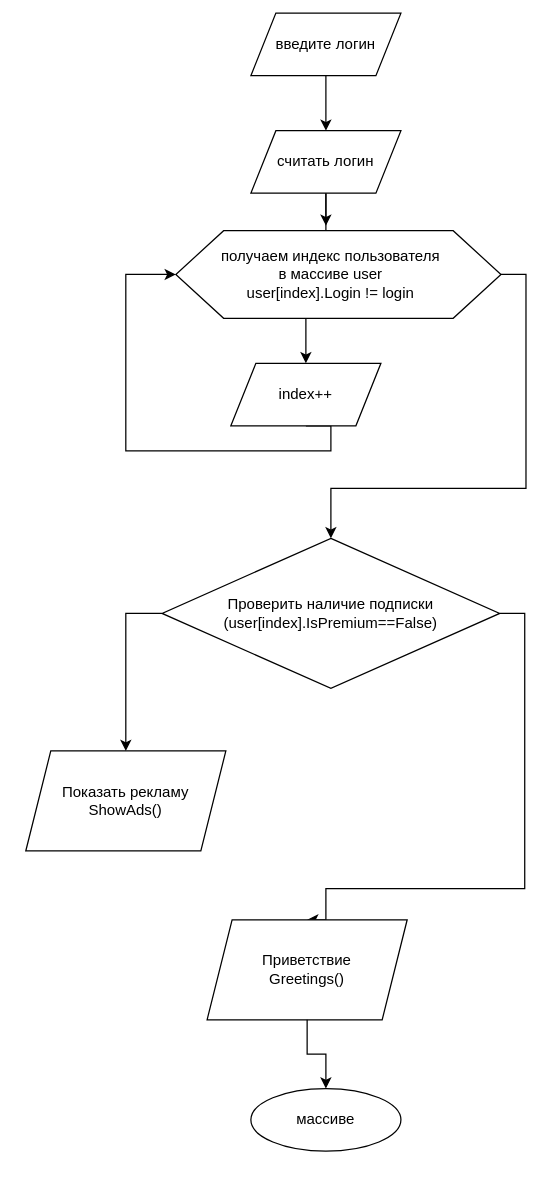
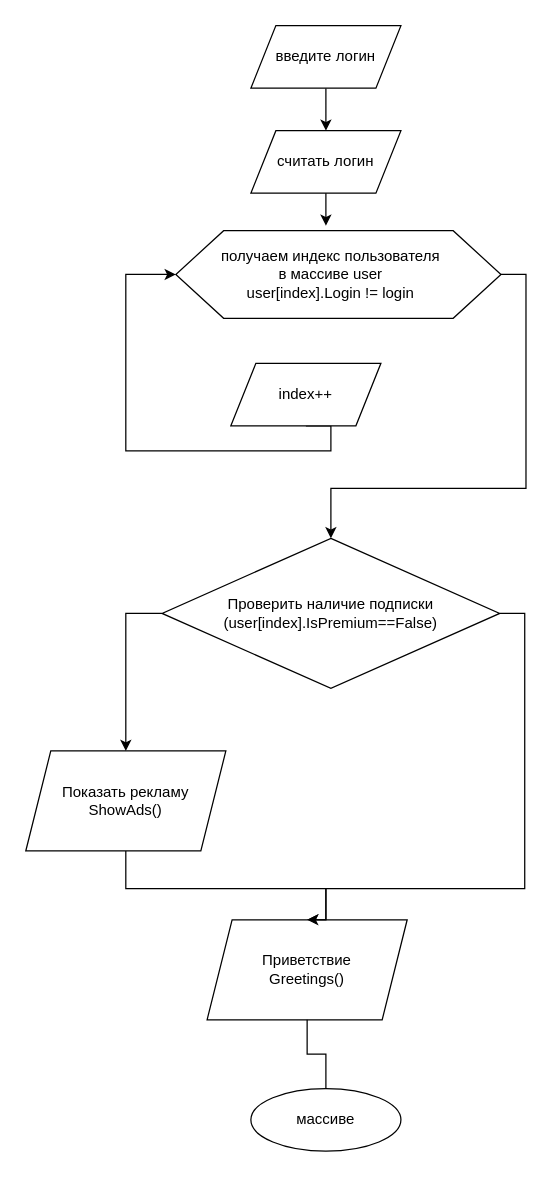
(326, 44) -> (326, 57)
(306, 336) -> none
none -> (206, 888)
(326, 1078) -> (326, 1082)
